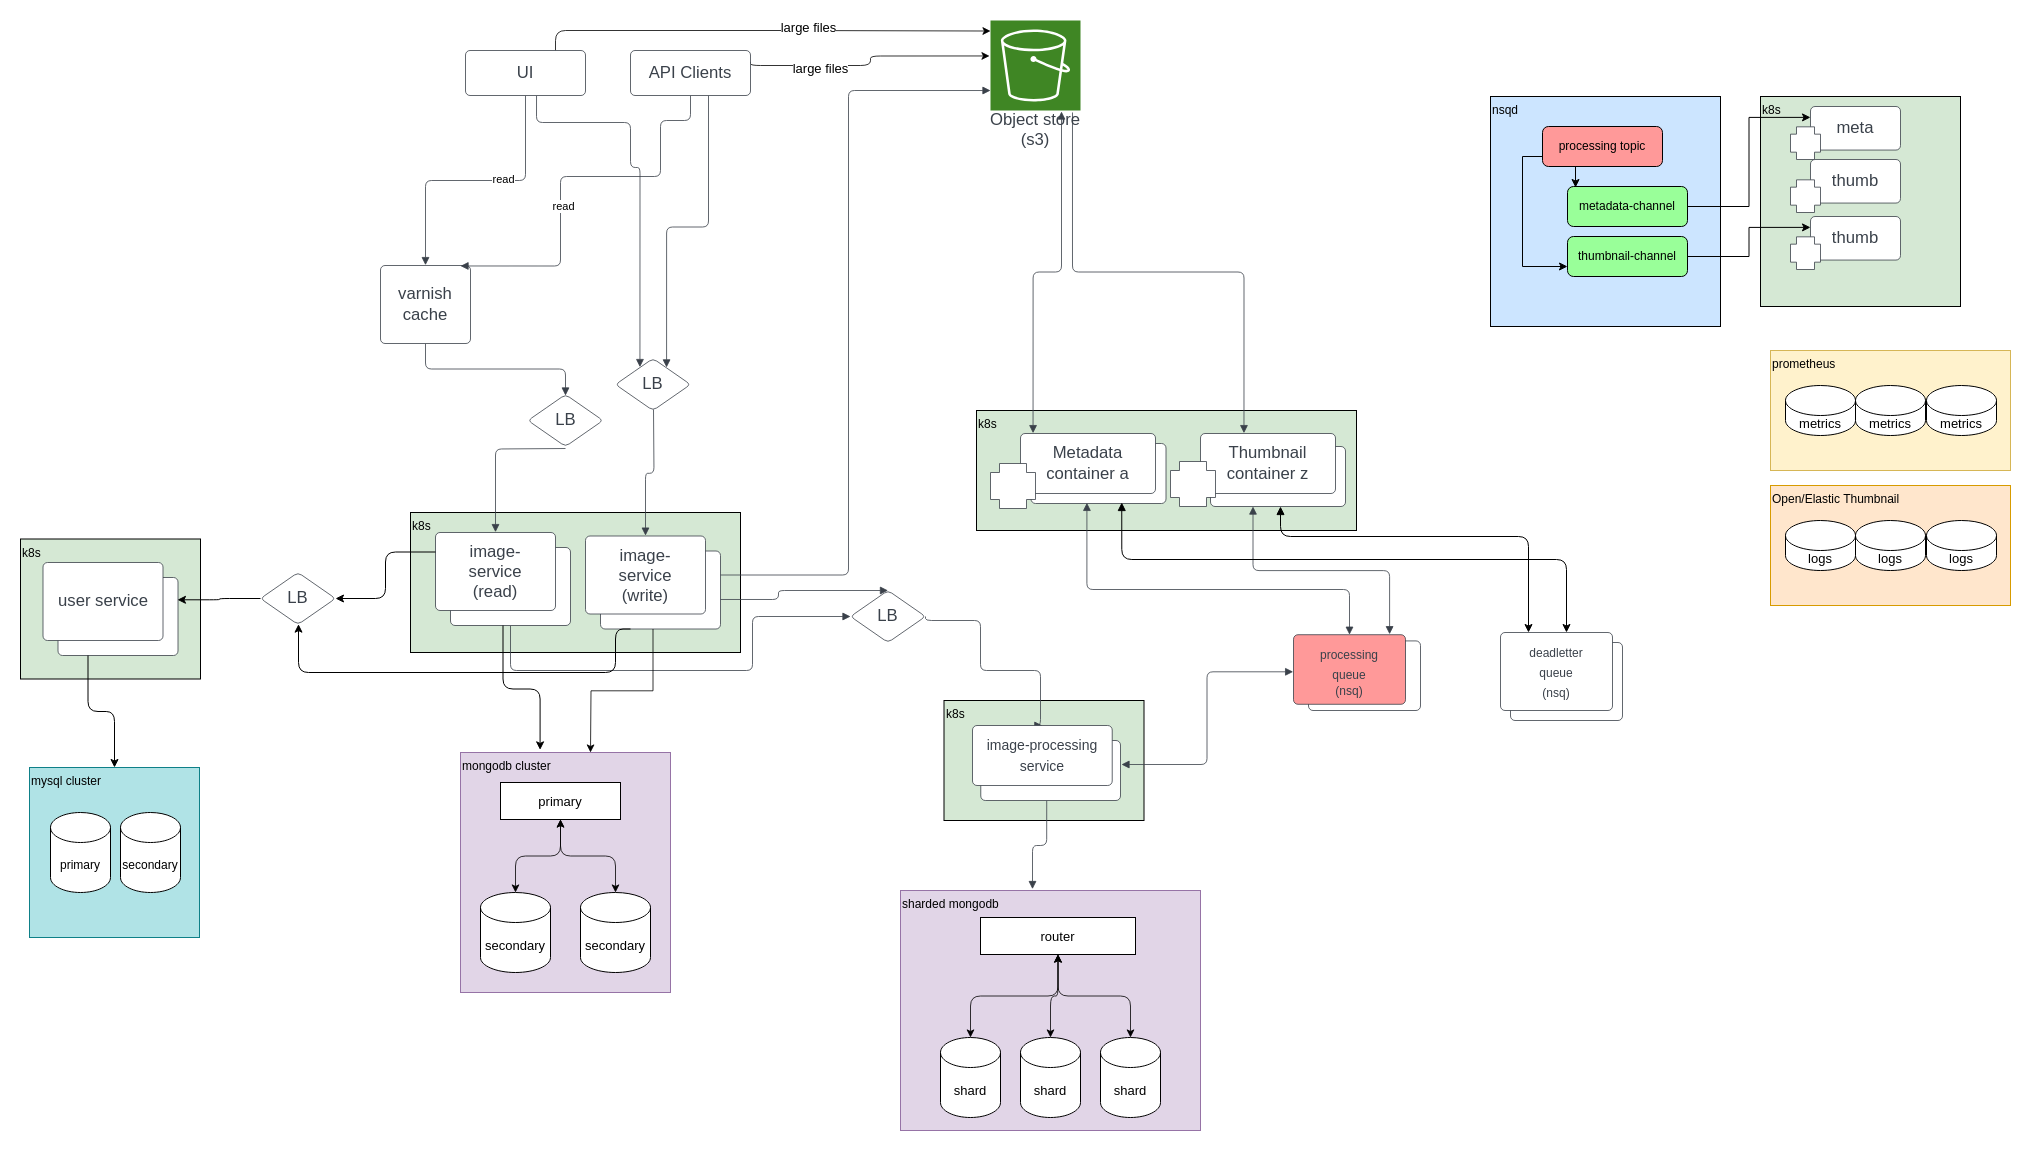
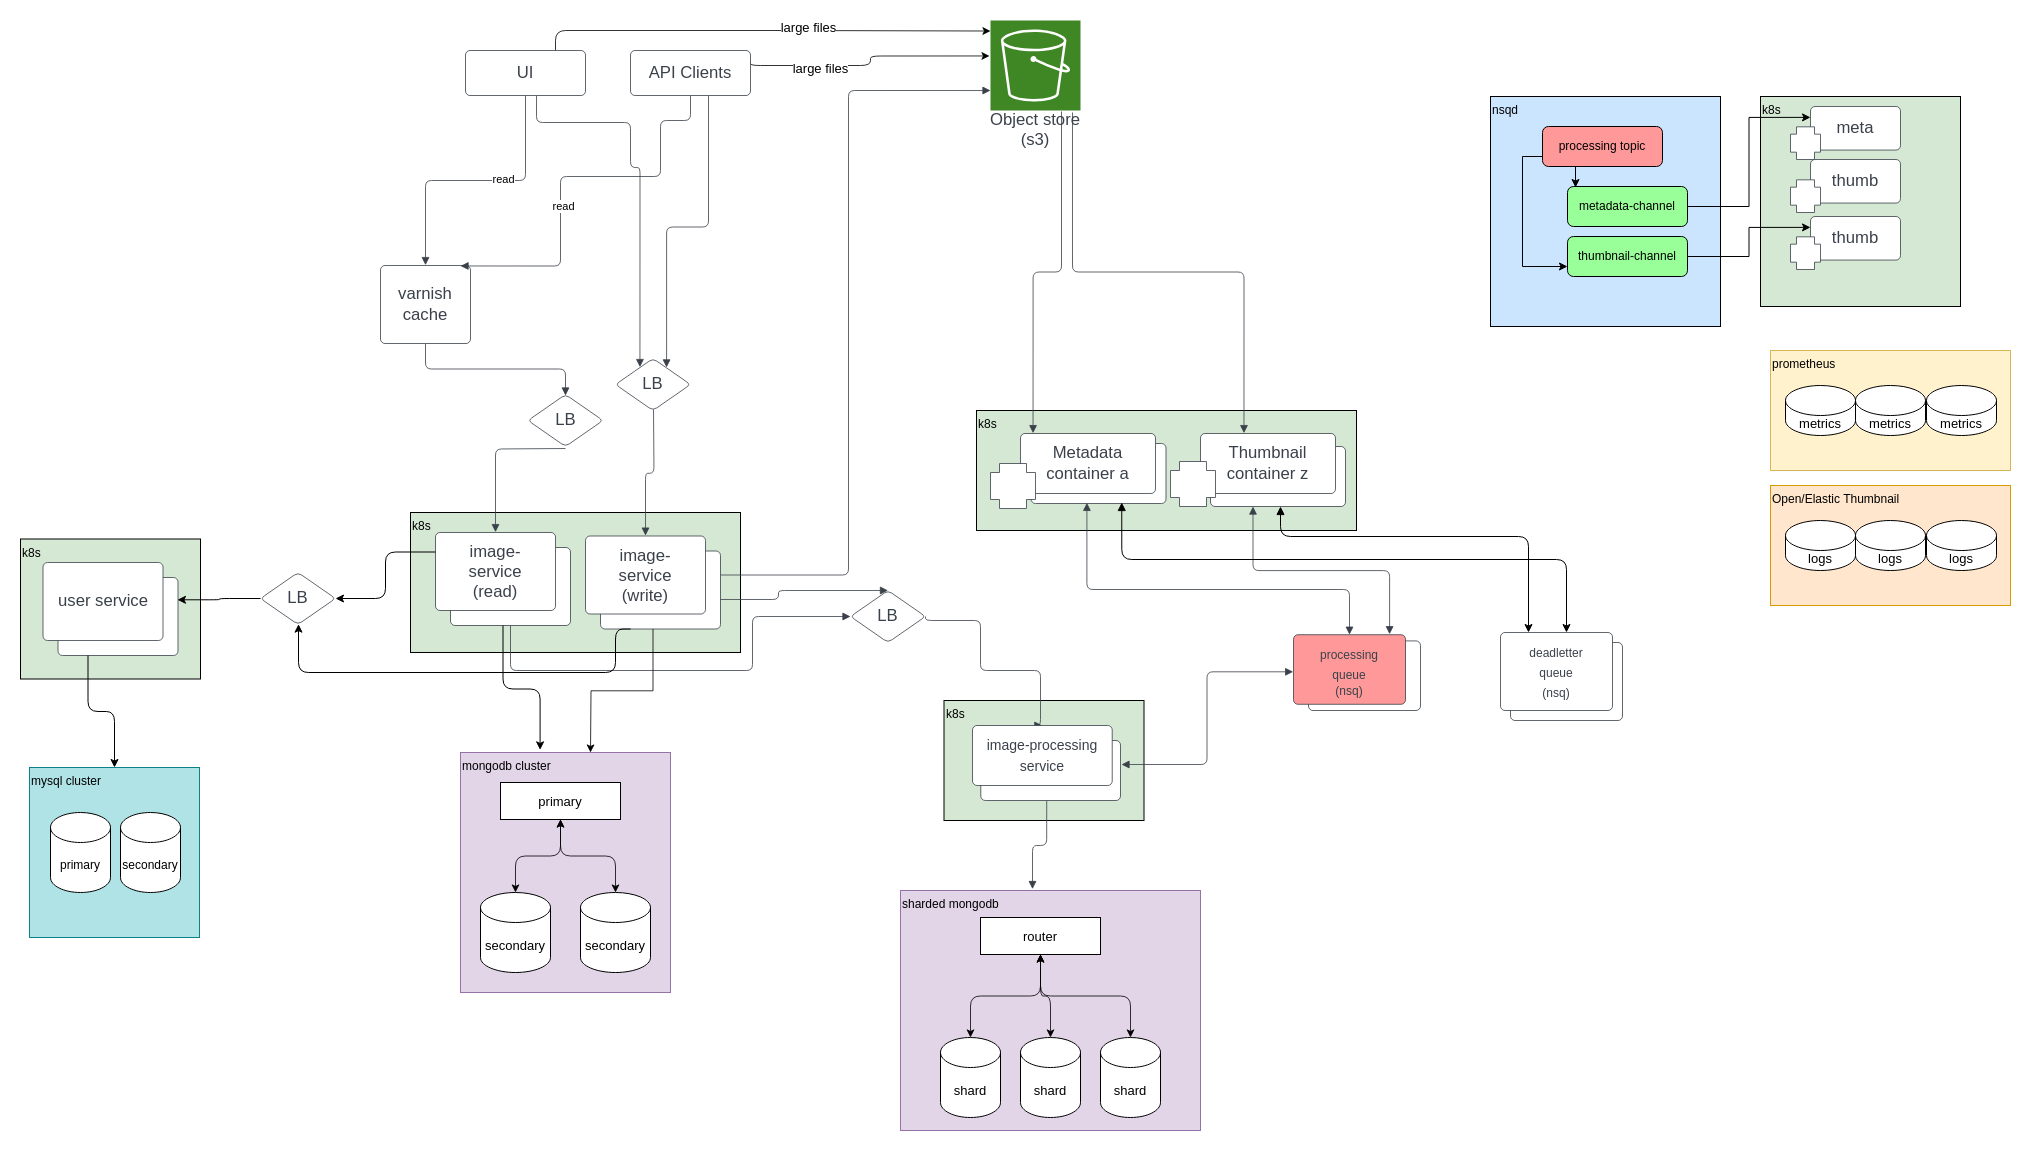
(1062, 120) -> (1062, 117)
(1058, 936) -> (1041, 936)
